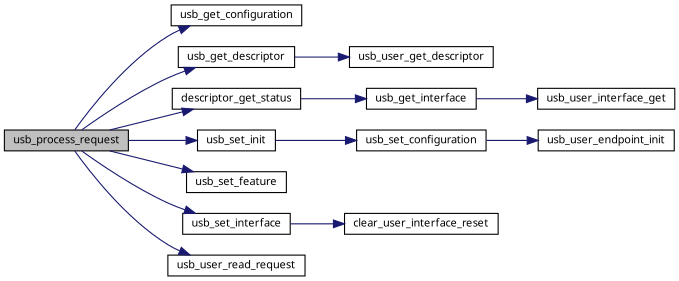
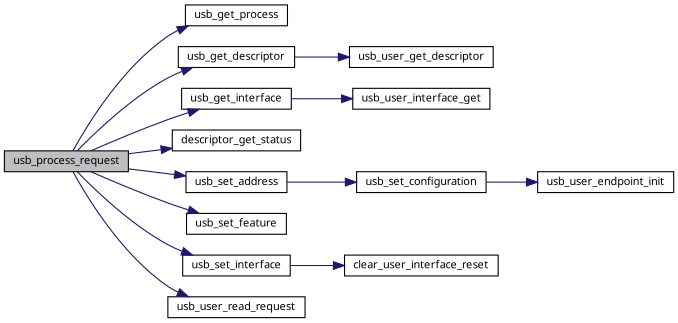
(236, 15) -> (236, 15)
(328, 99) -> (139, 131)
(236, 140) -> (236, 182)
